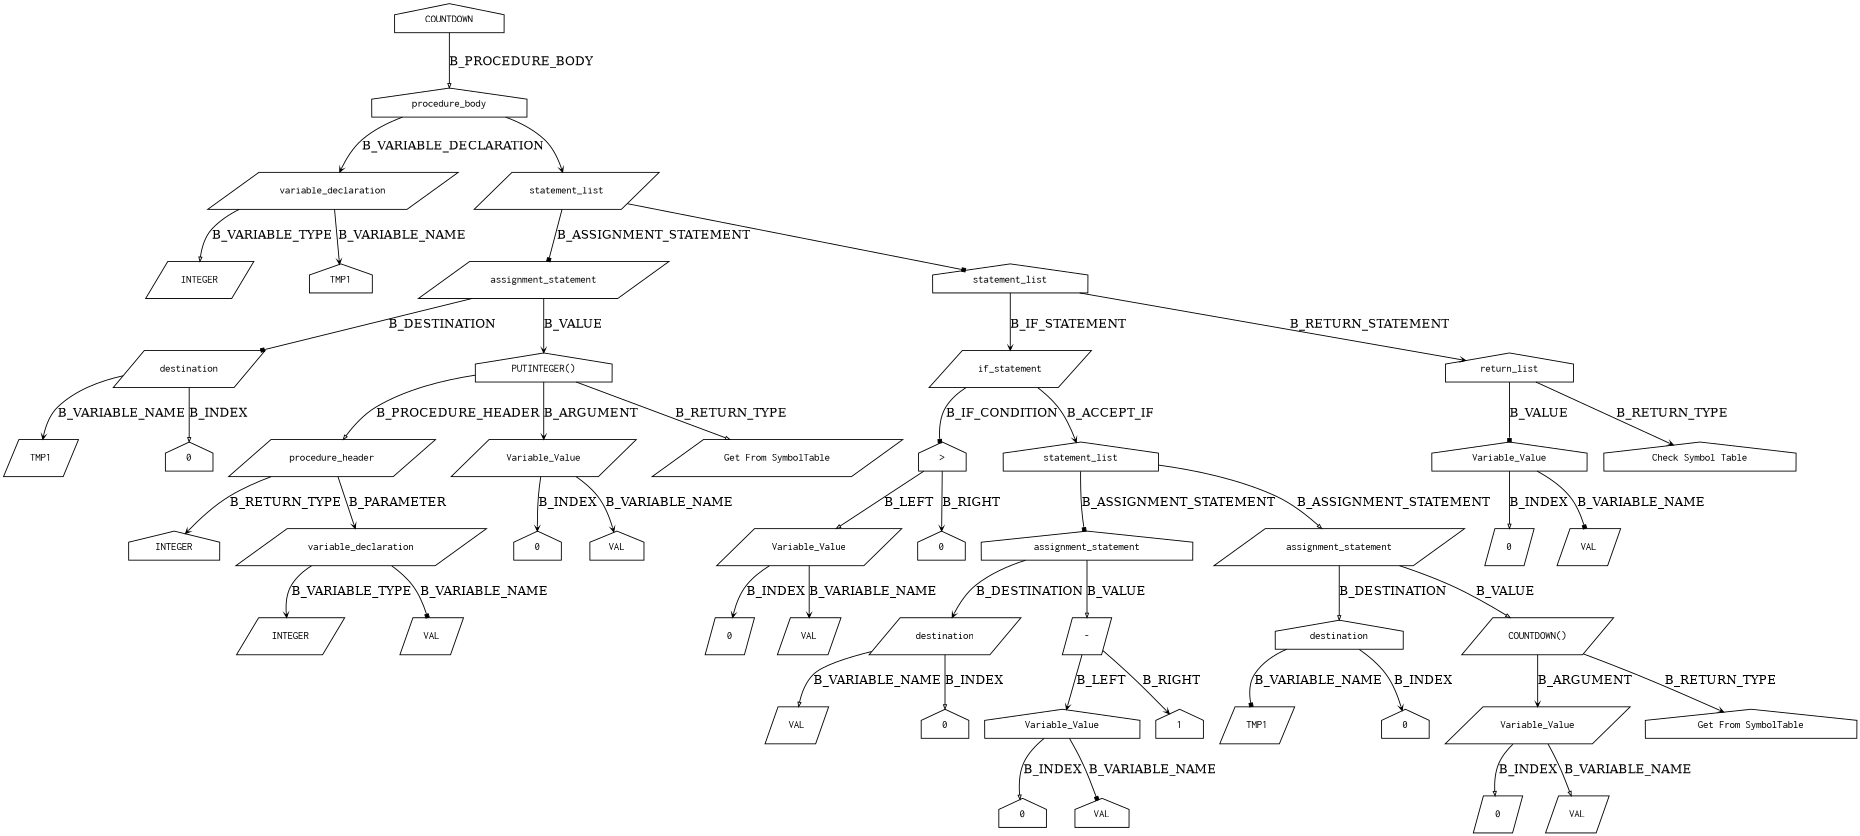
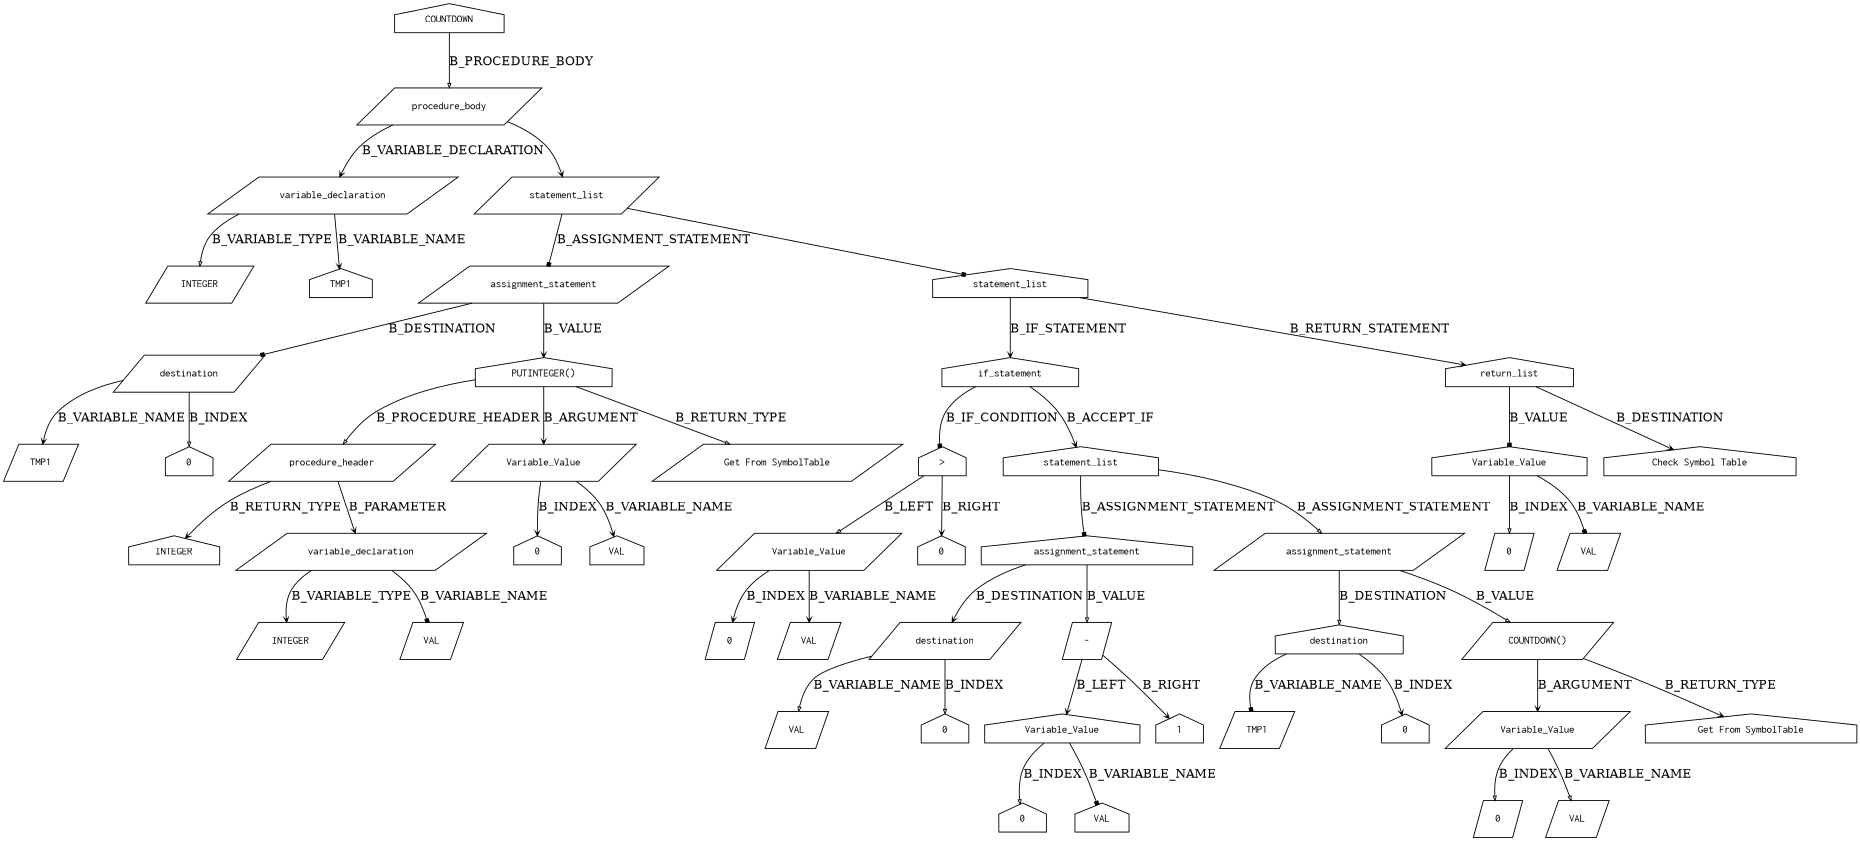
(449, 104) -> (449, 106)
(1010, 369) -> (1010, 374)
(1672, 414) -> (1670, 418)
